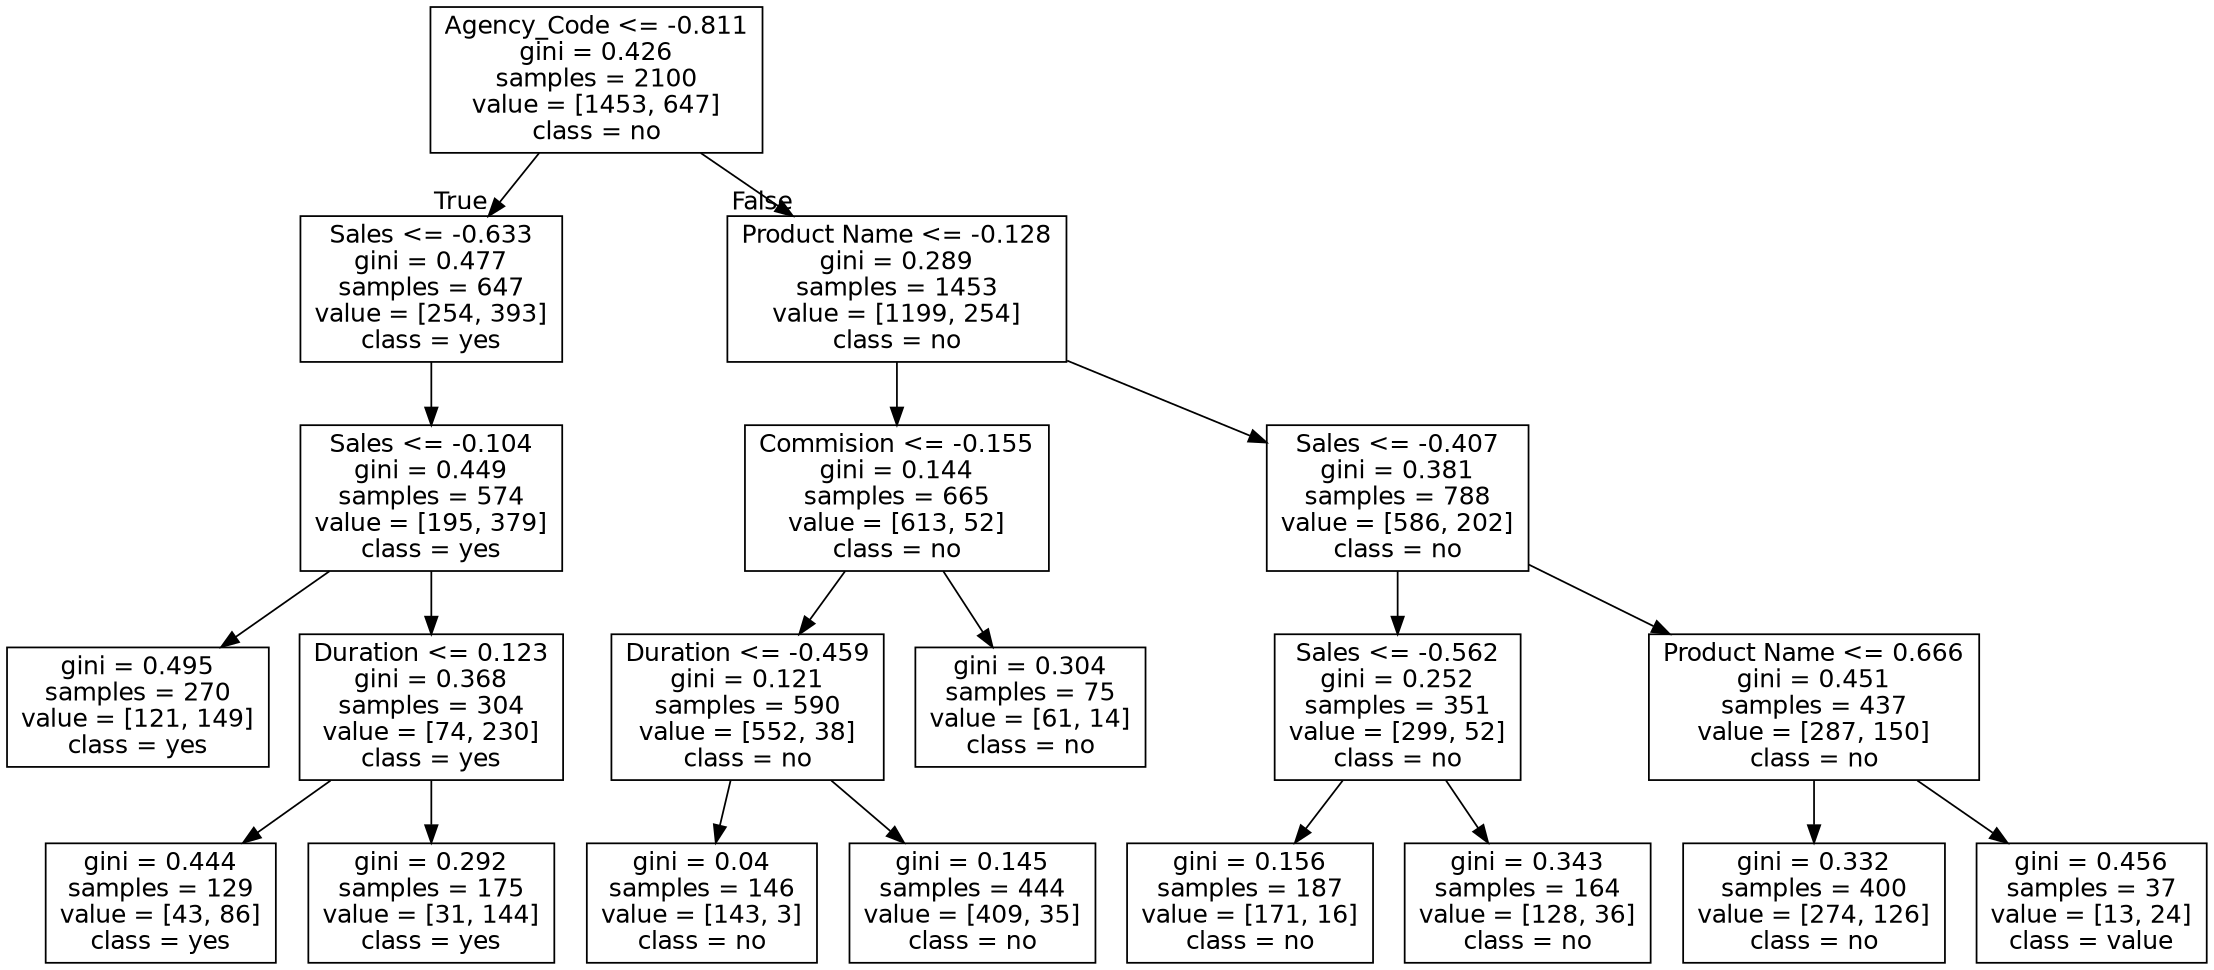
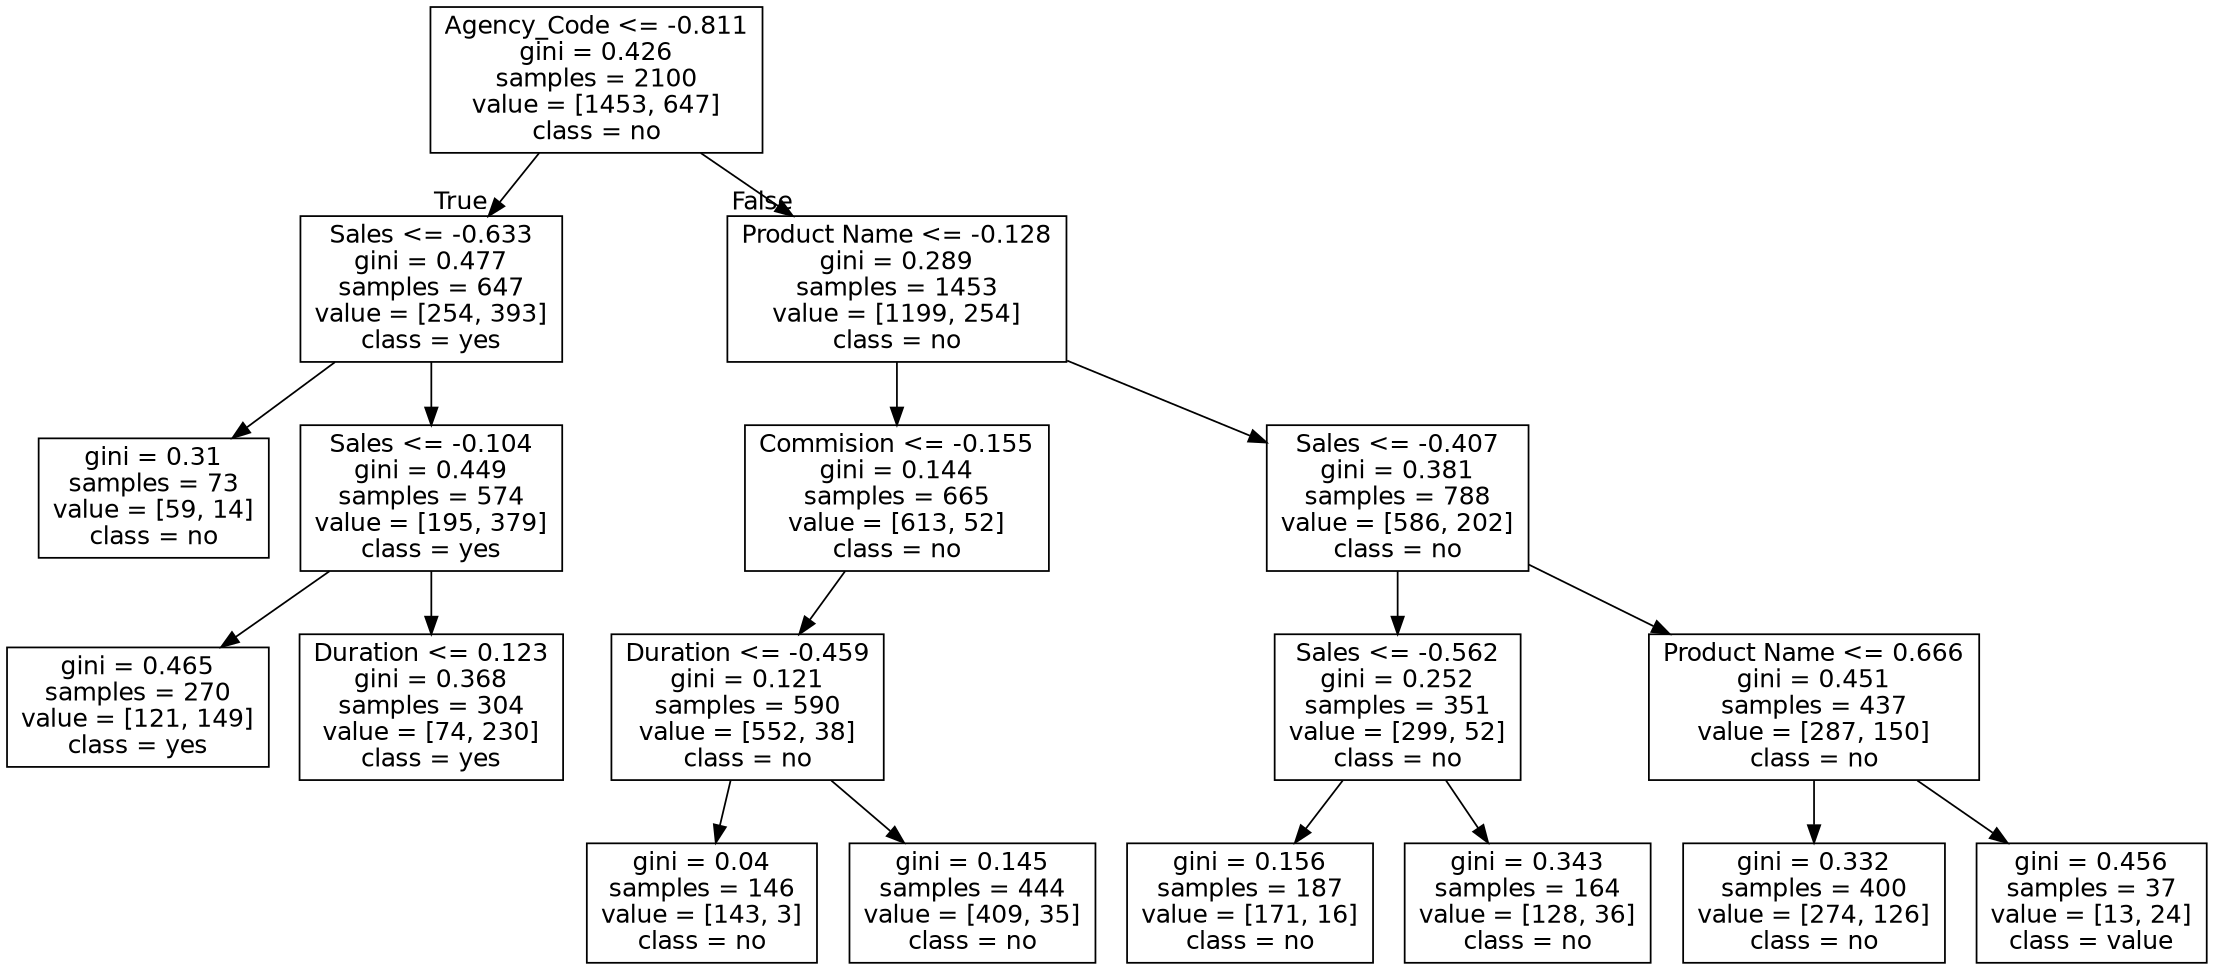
none -> (154, 498)
(138, 707) -> (138, 707)
(1030, 707) -> none
(161, 903) -> none
(431, 903) -> none
